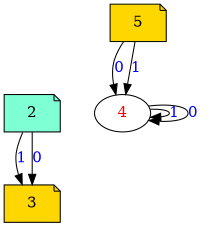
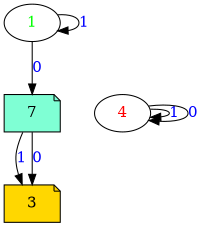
none -> (32, 23)
(138, 23) -> none
(32, 113) -> (32, 113)
